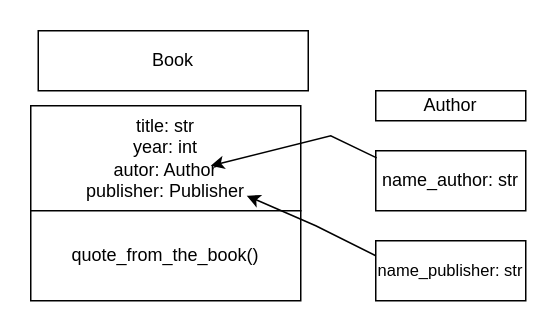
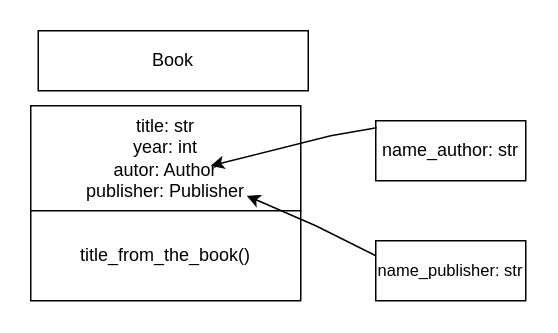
(451, 106) -> none
(451, 181) -> (451, 151)
(166, 256) -> (166, 256)
